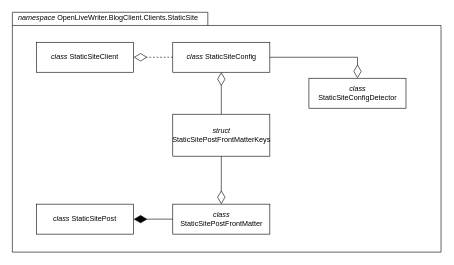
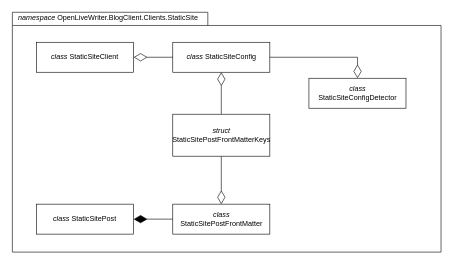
(159, 57) -> (159, 57)
